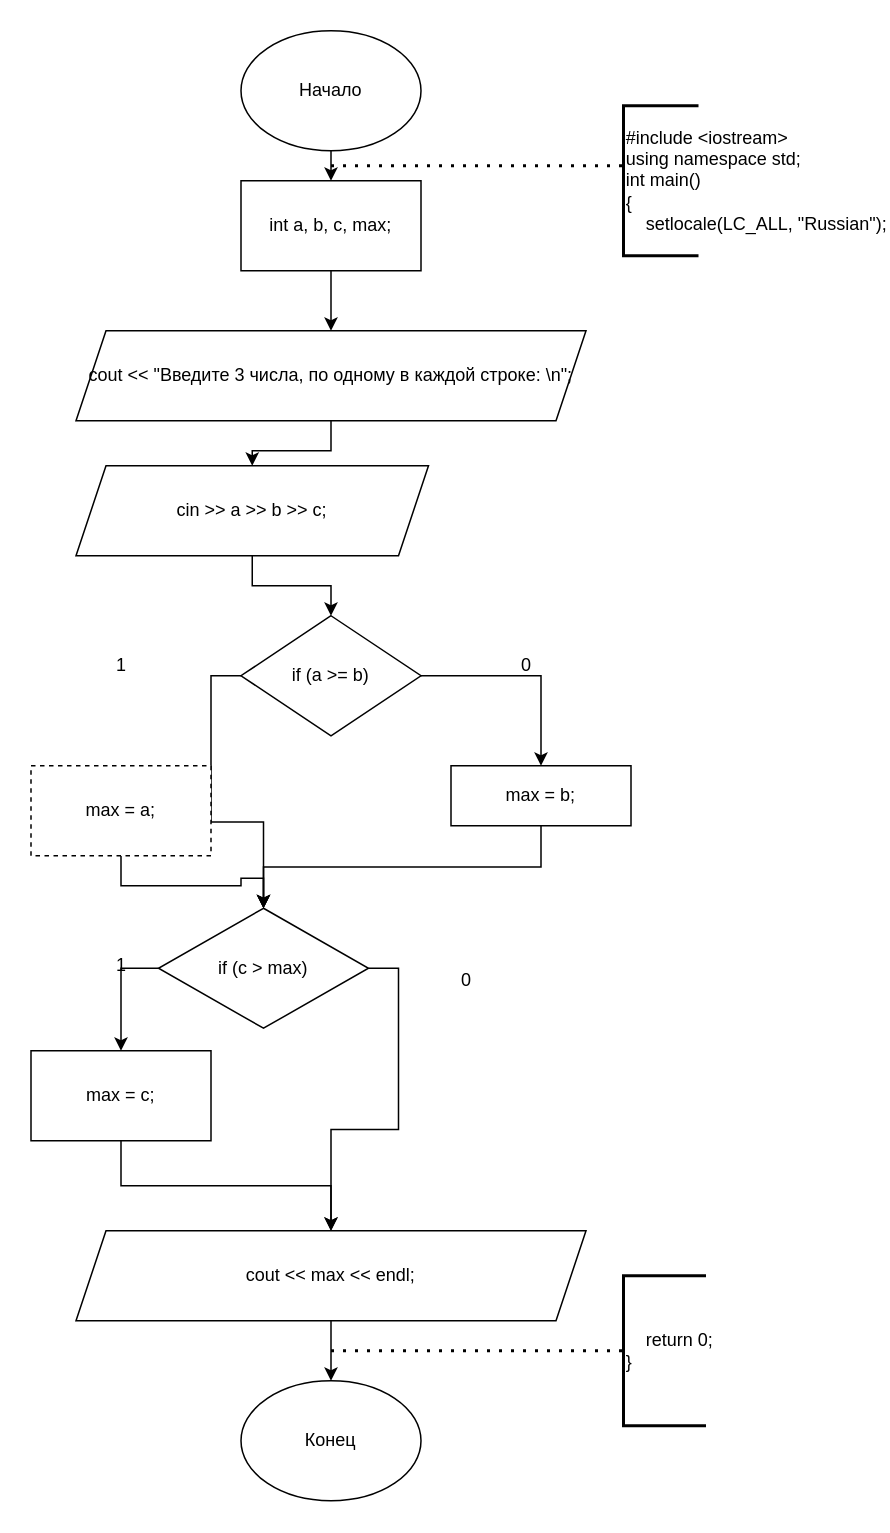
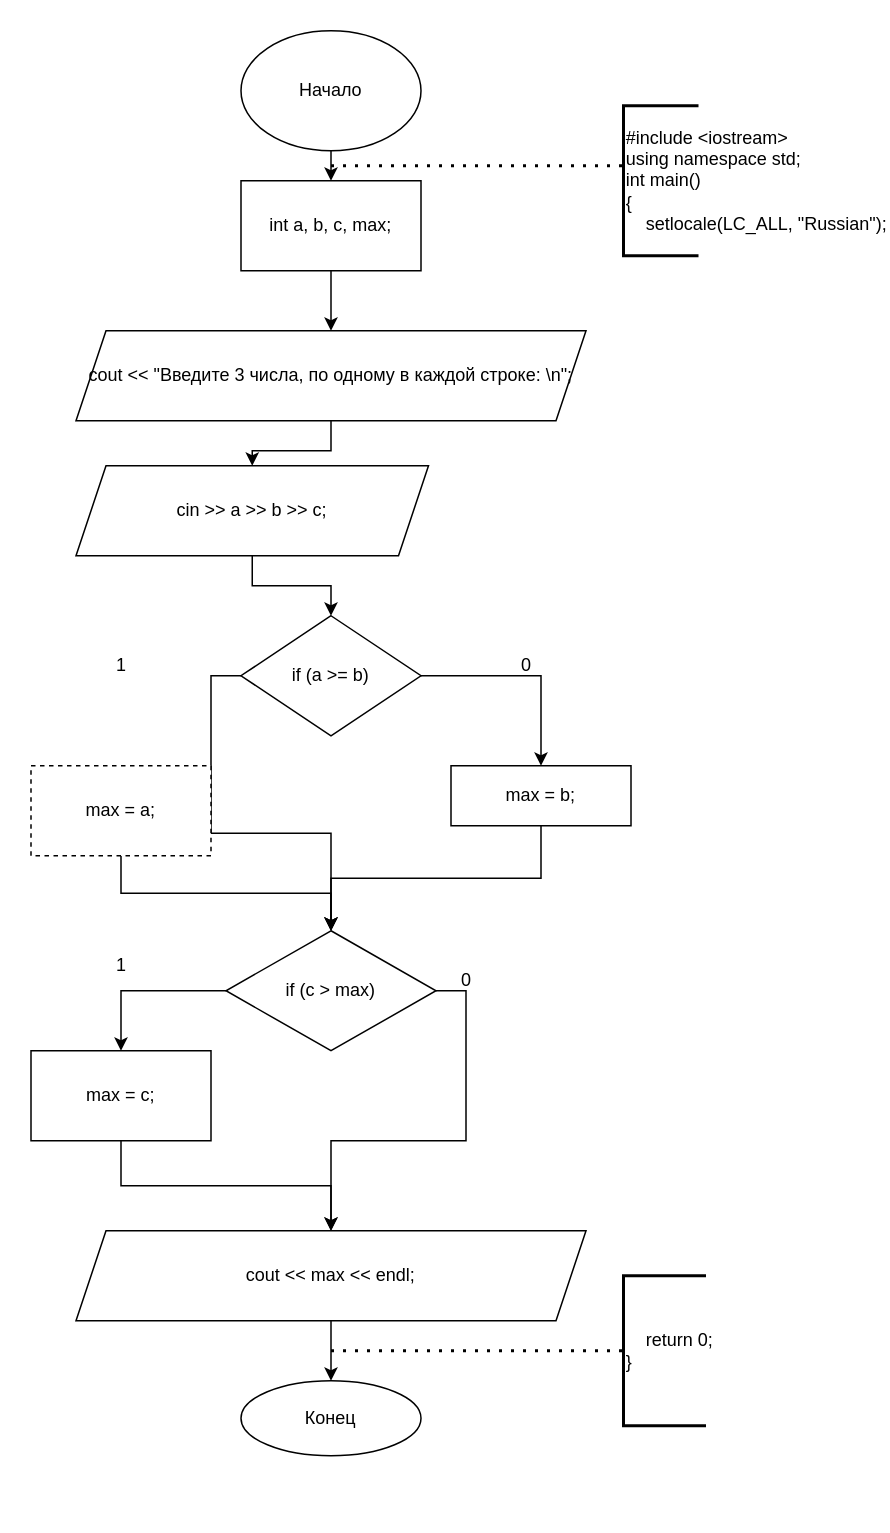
(263, 968) -> (331, 991)
(331, 1441) -> (331, 1418)
